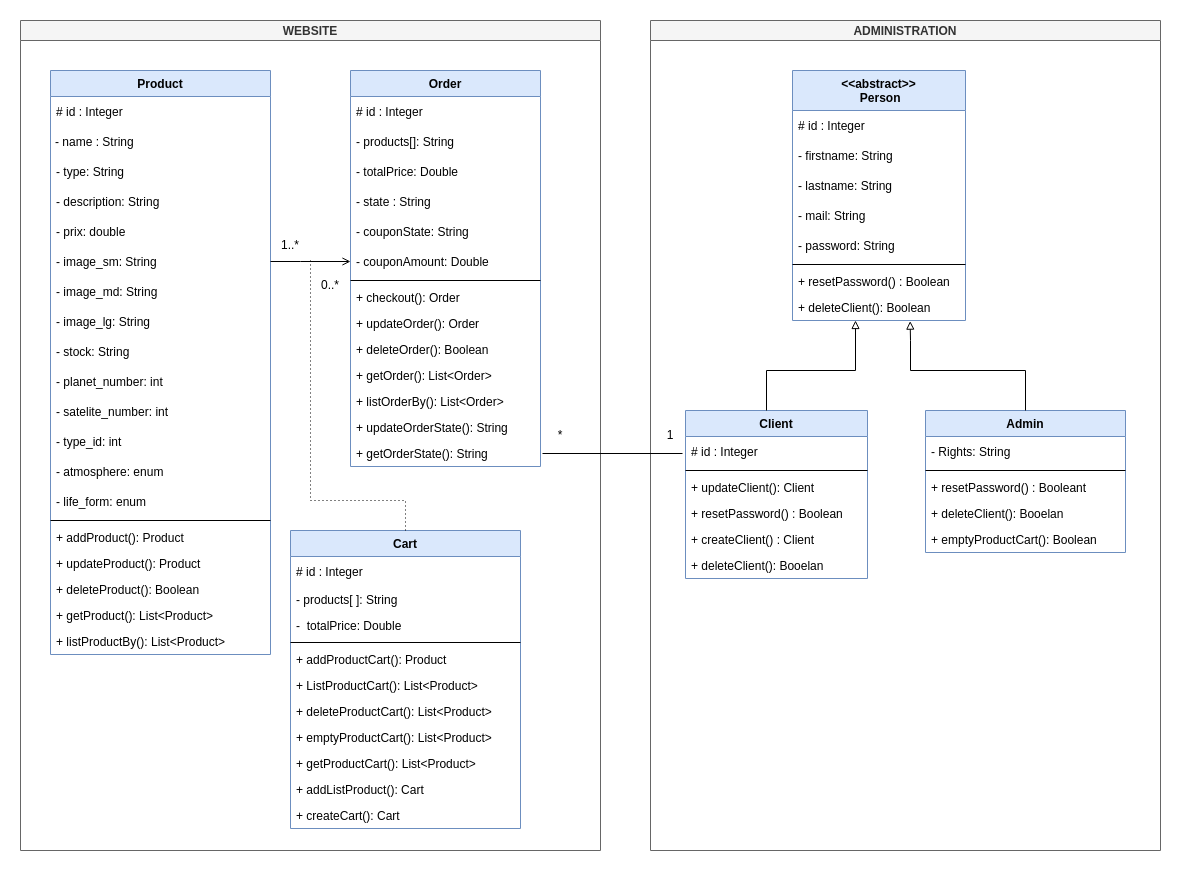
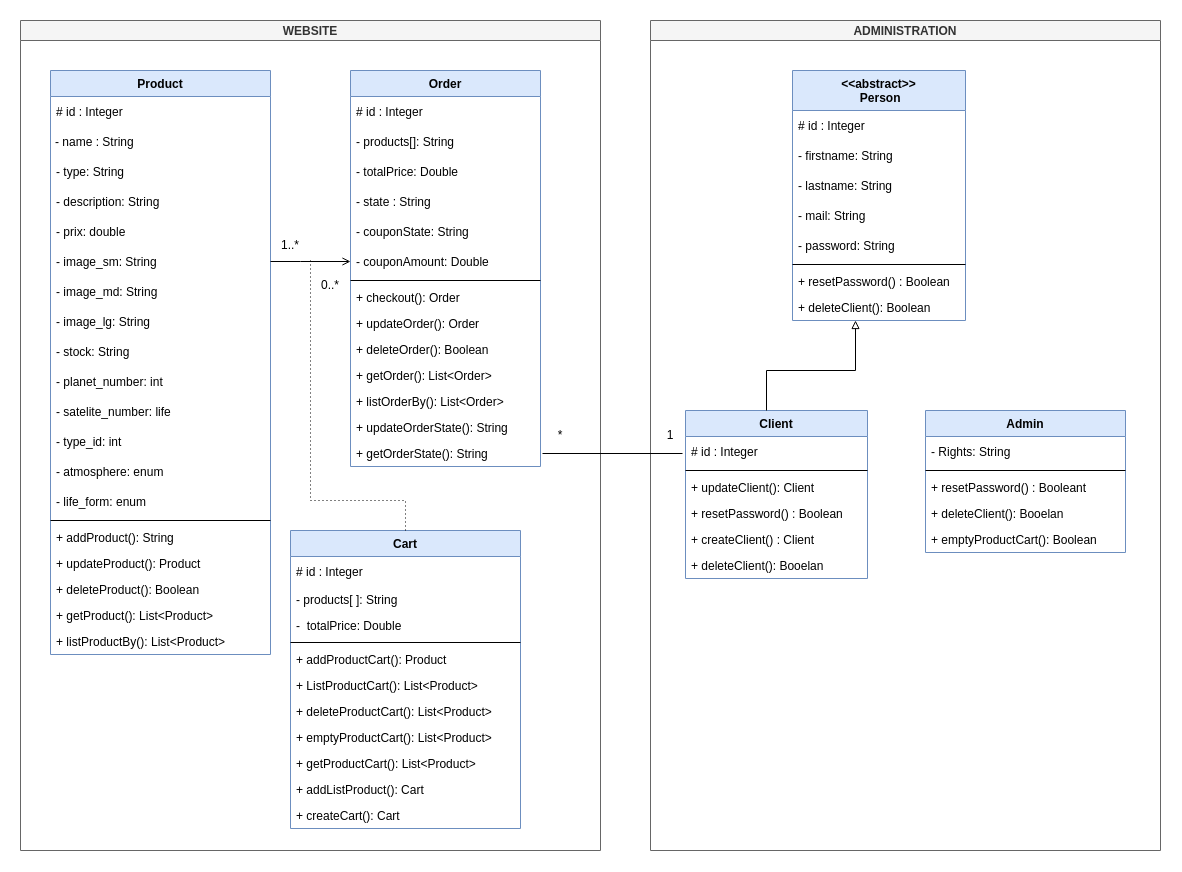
(968, 371) -> none
(121, 412) -> (122, 412)
(129, 538) -> (124, 538)
